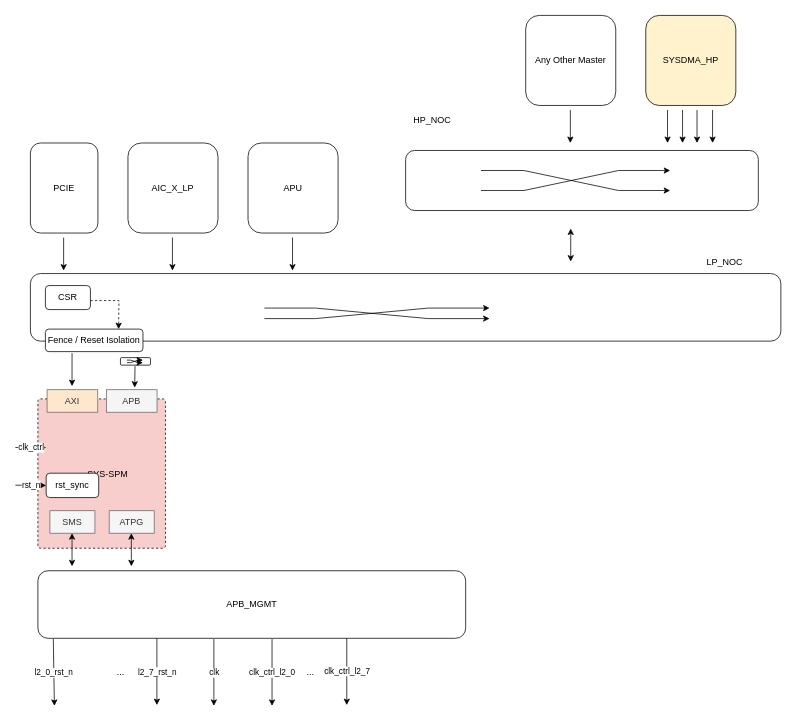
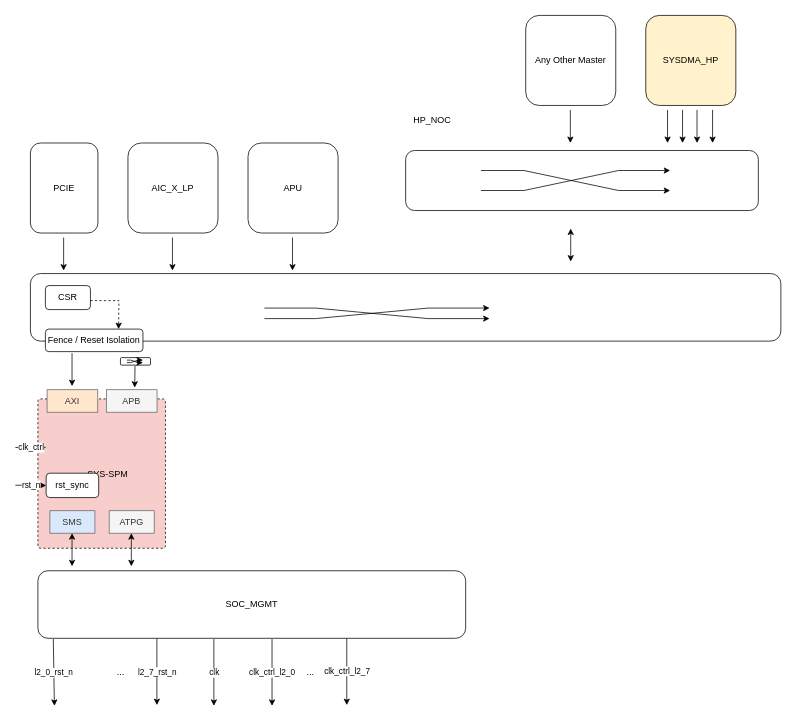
(724, 262) -> none
(72, 522) -> (72, 522)
(252, 604) -> (252, 604)
